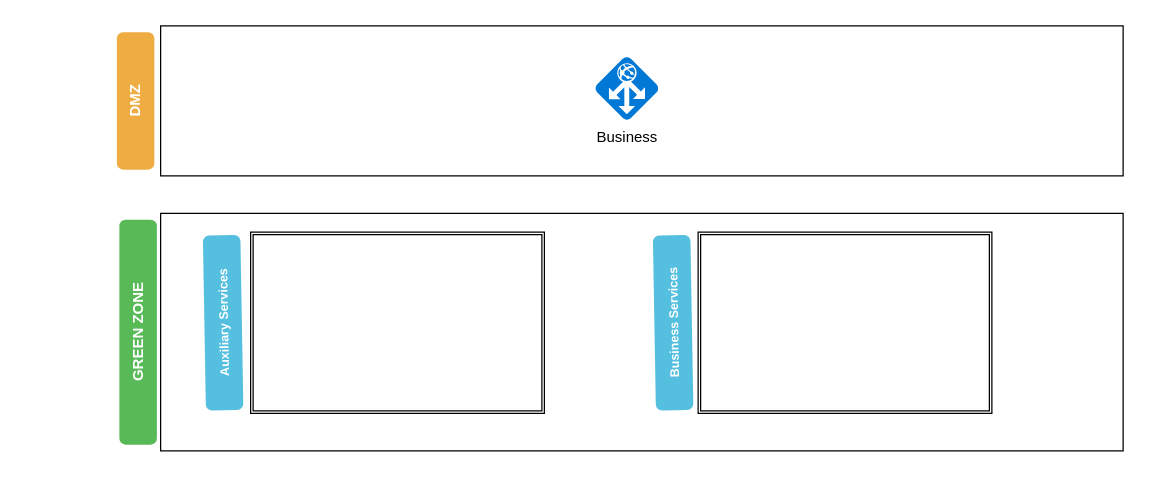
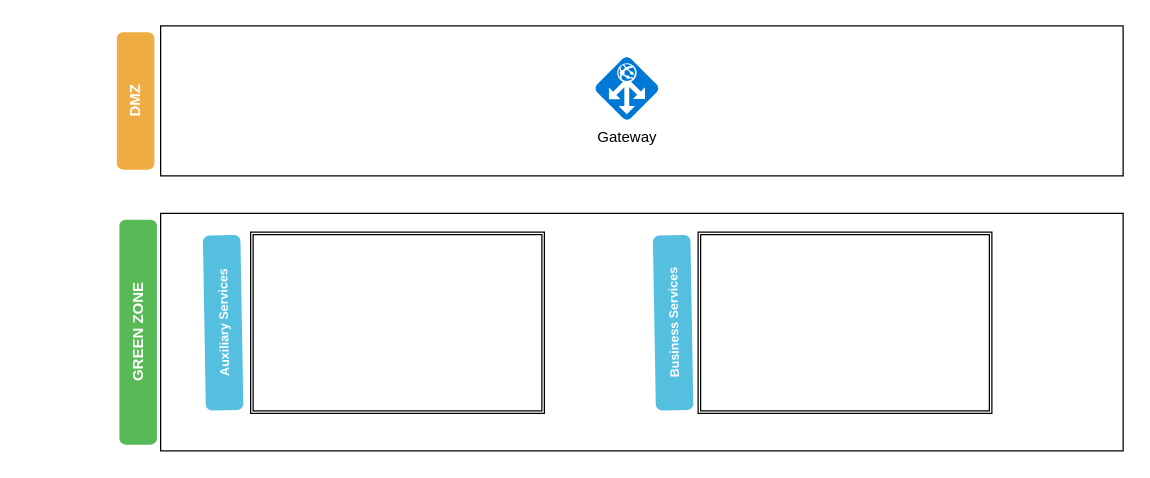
(628, 137) -> (628, 137)
